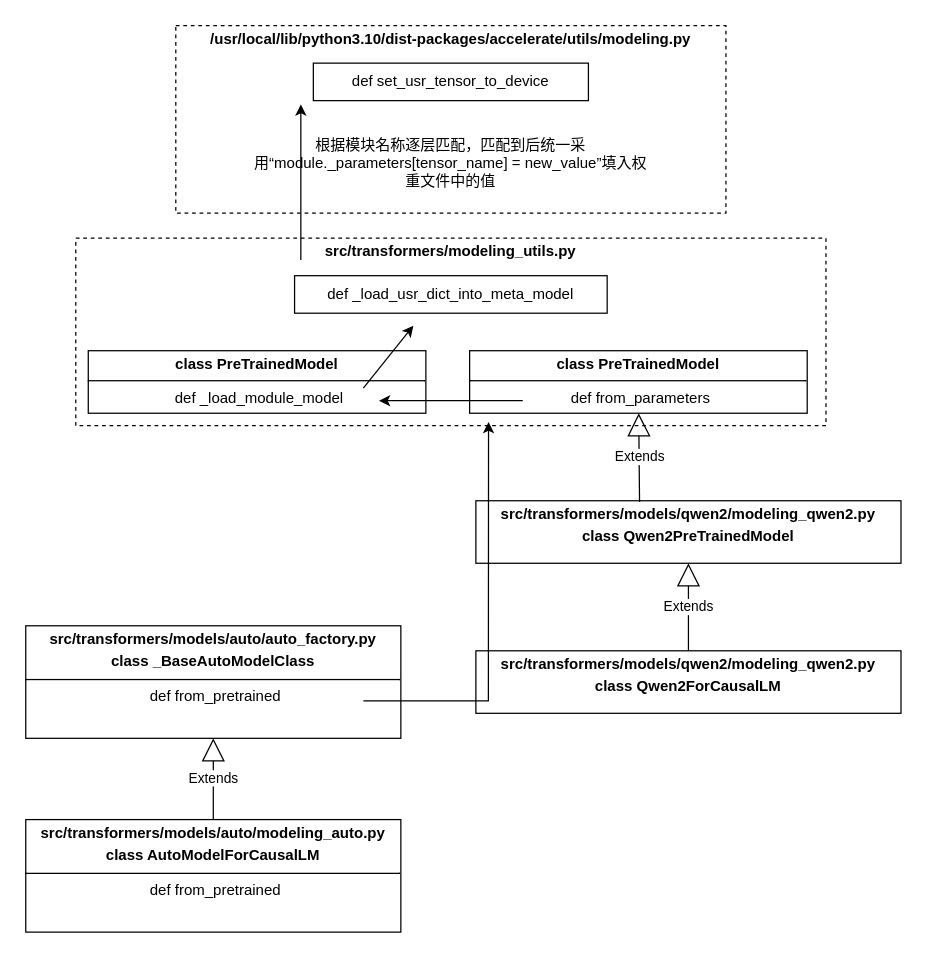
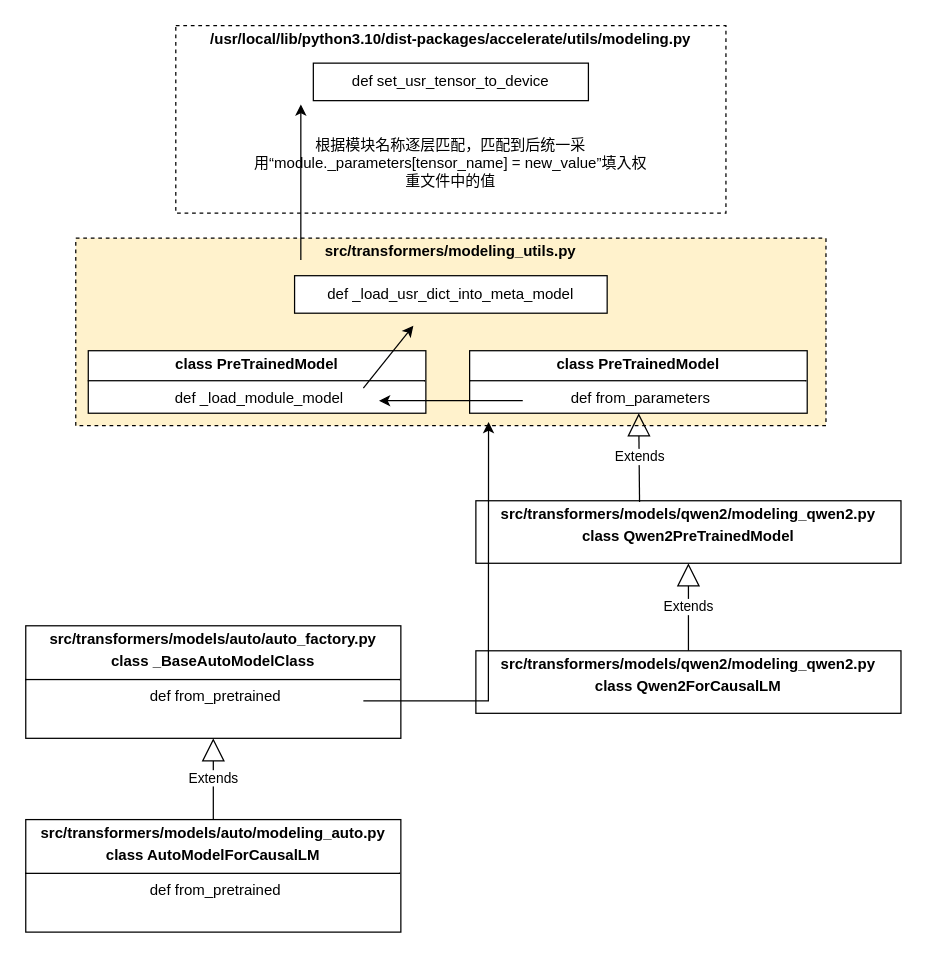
(451, 332) -> (451, 332)
